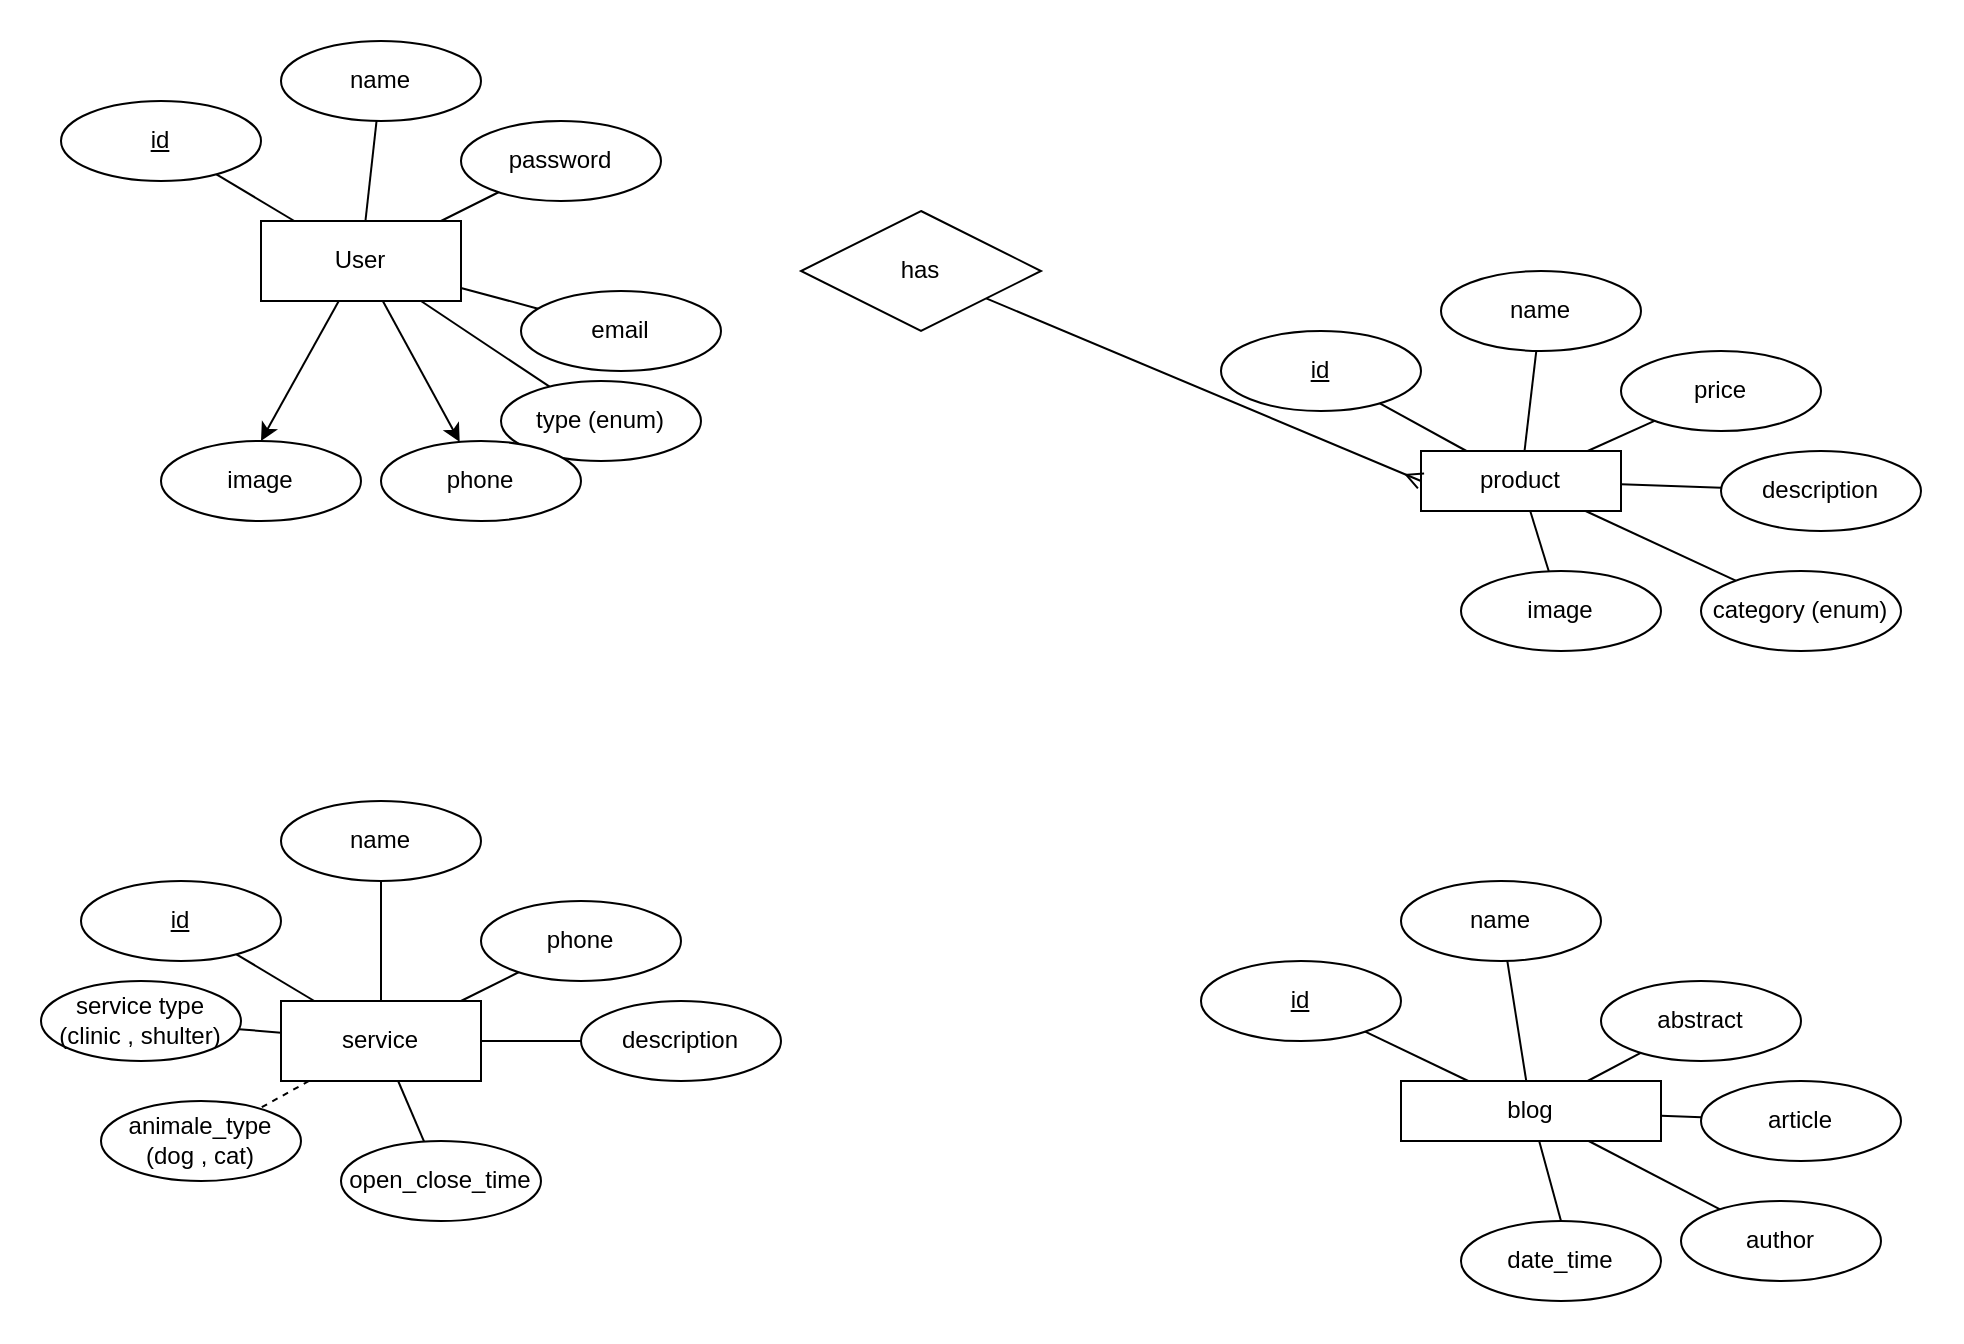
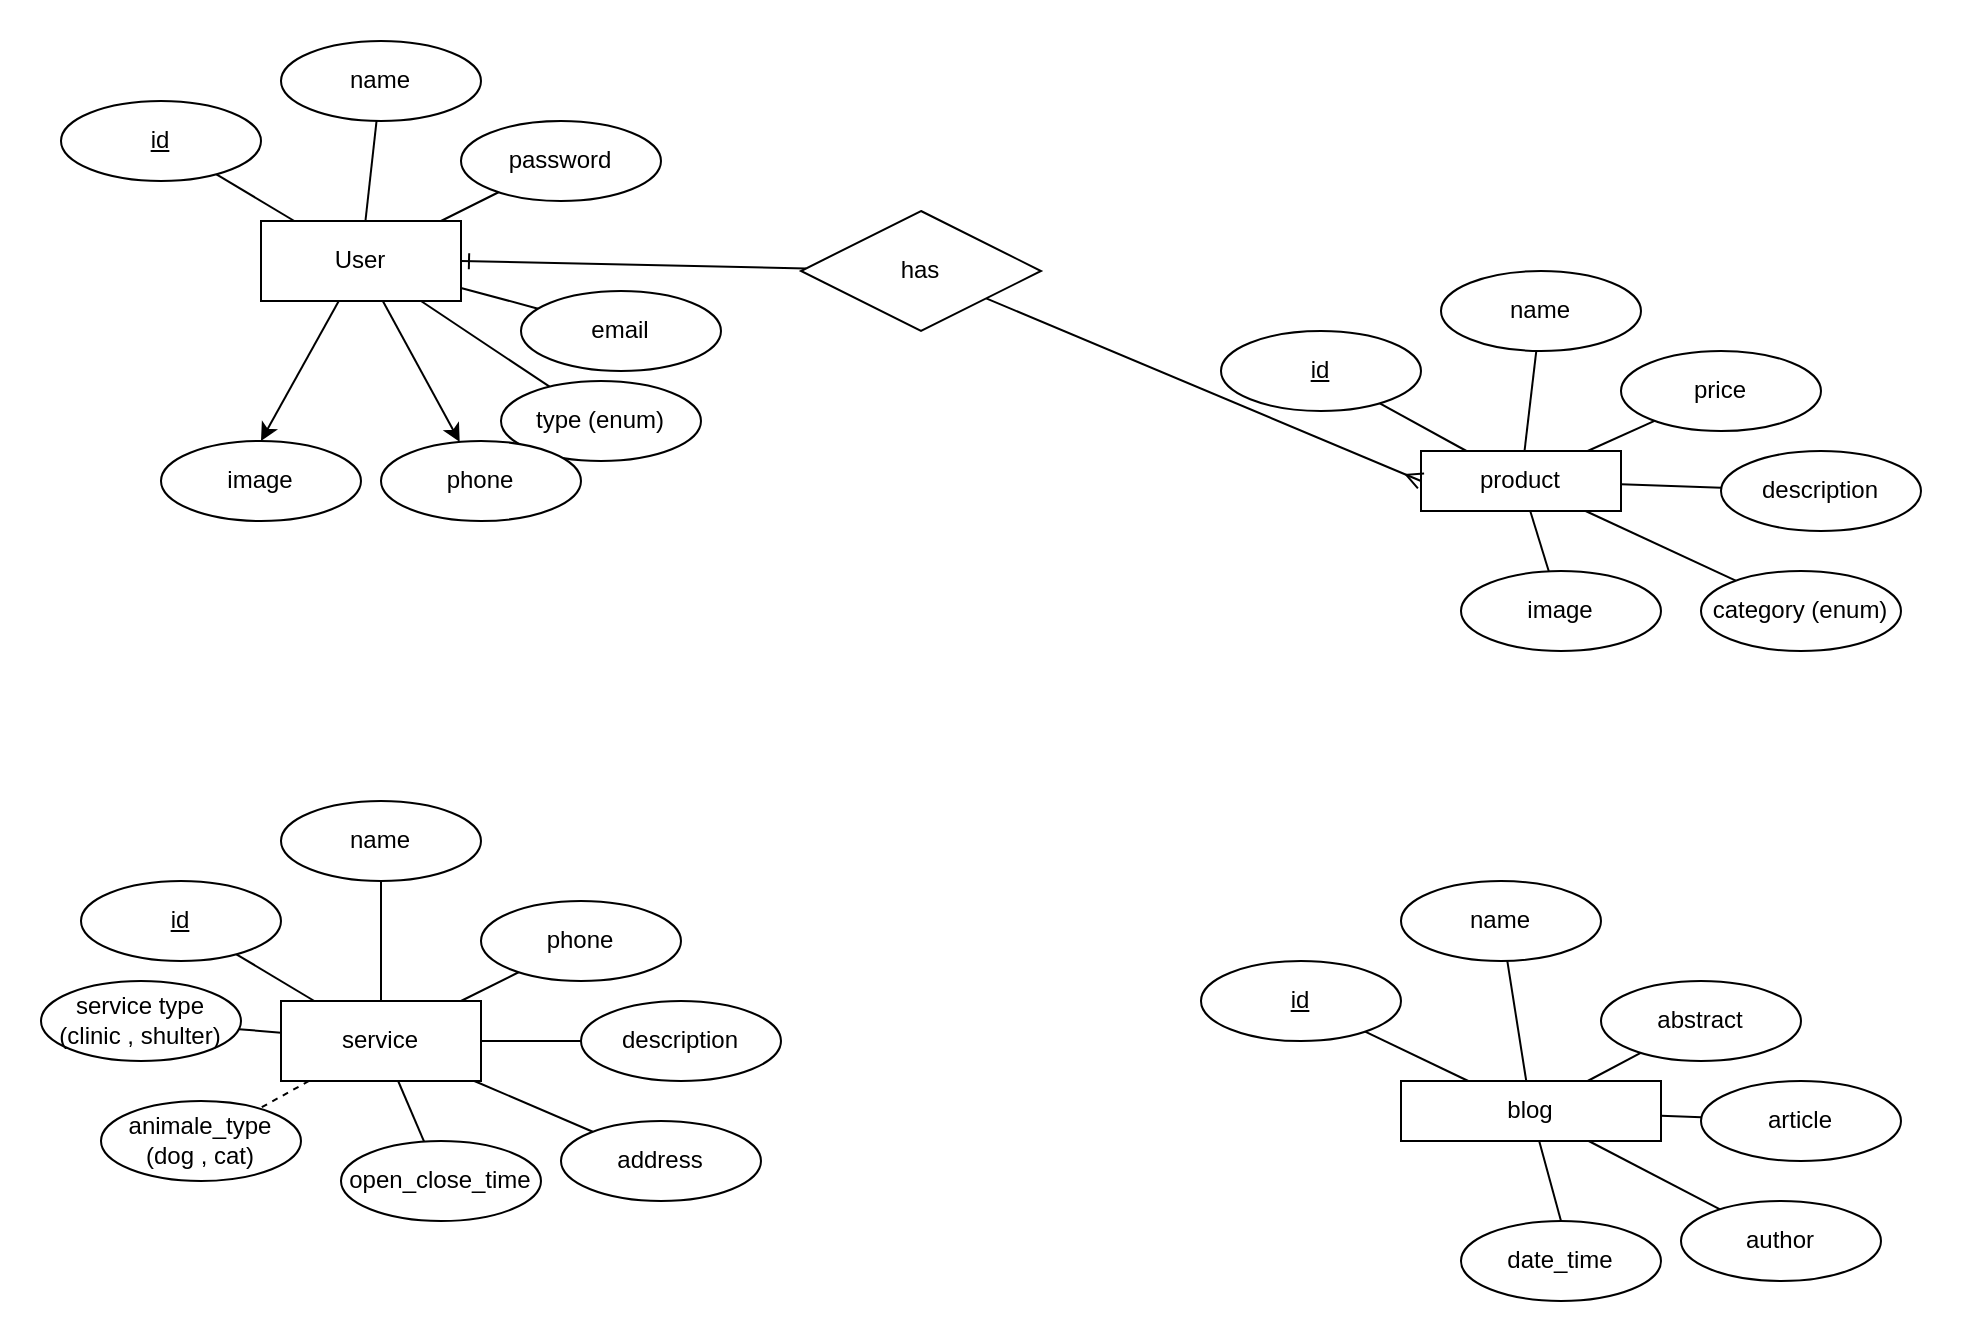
none -> (634, 265)
none -> (534, 1106)
none -> (661, 1161)
